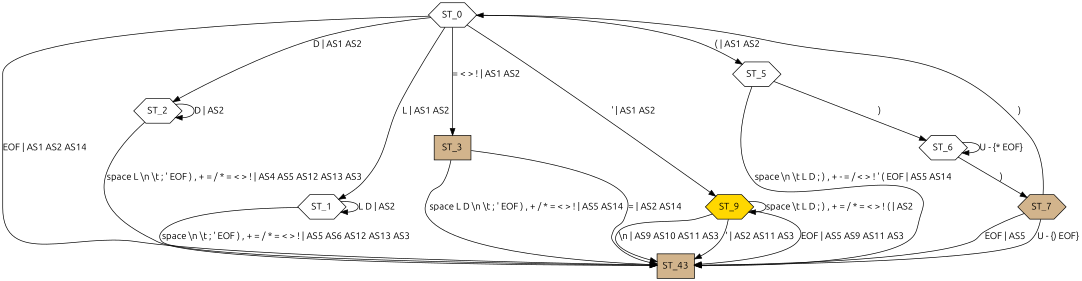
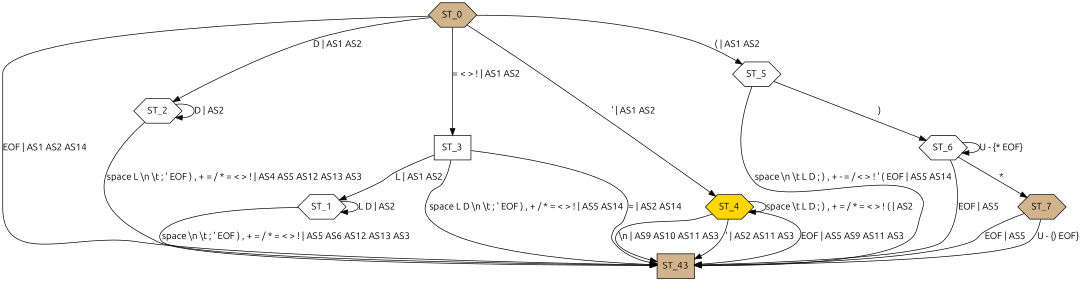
(453, 15) -> (453, 15)
(799, 46) -> none
(395, 114) -> (390, 176)
(453, 148) -> (453, 148)
(1001, 177) -> (1001, 177)
(730, 207) -> (730, 207)
none -> (931, 247)
